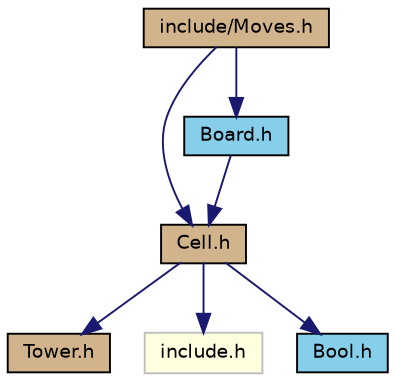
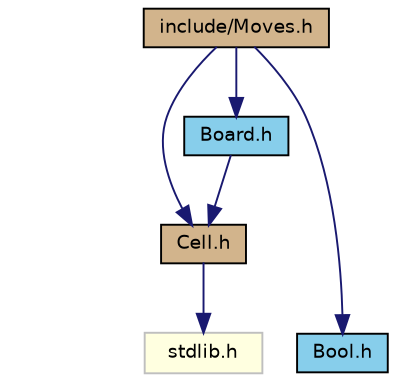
(265, 293) -> (324, 171)
(59, 353) -> none
(204, 353) -> (204, 353)
